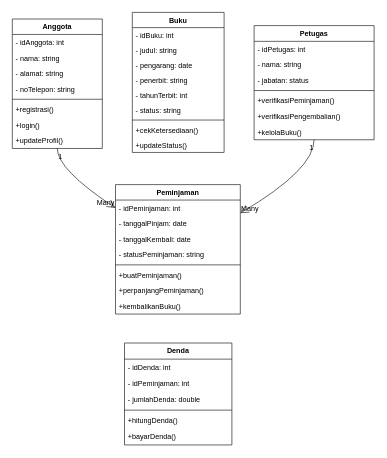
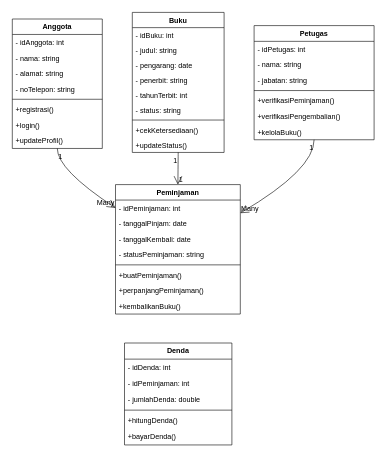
(289, 81) -> (288, 81)
none -> (178, 160)
